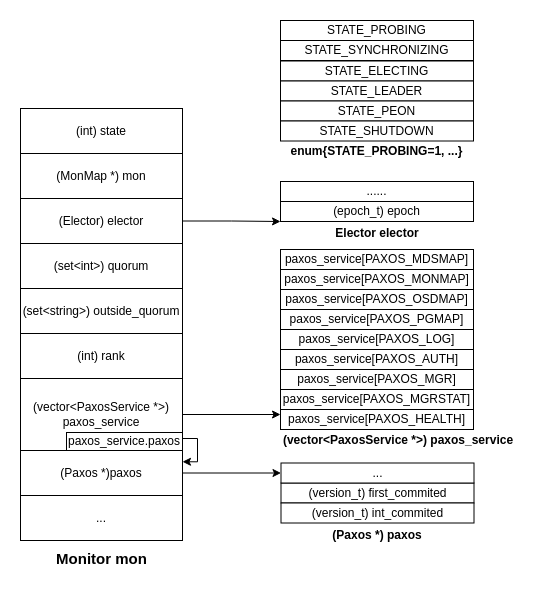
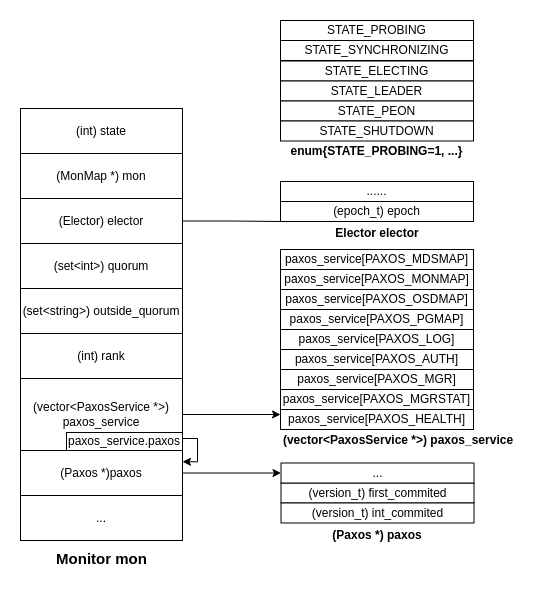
(272, 221) -> (275, 221)
